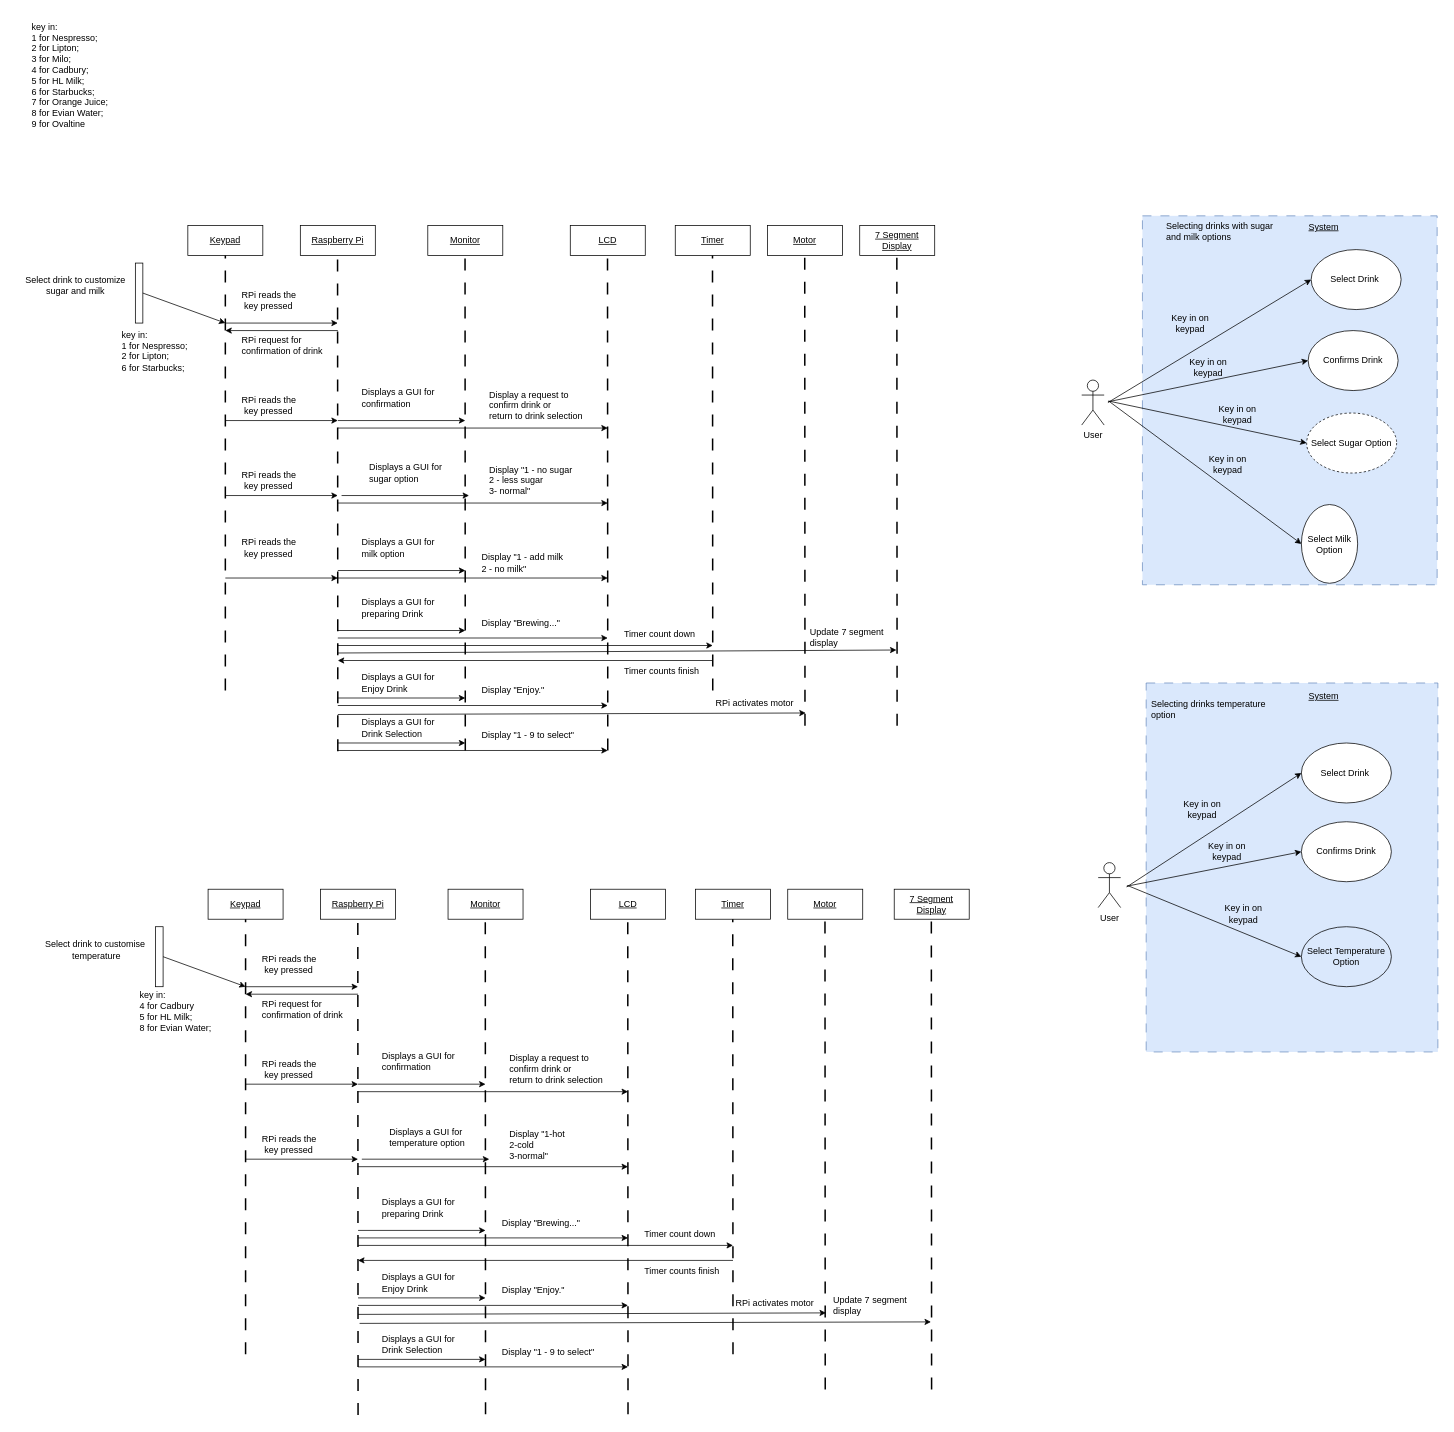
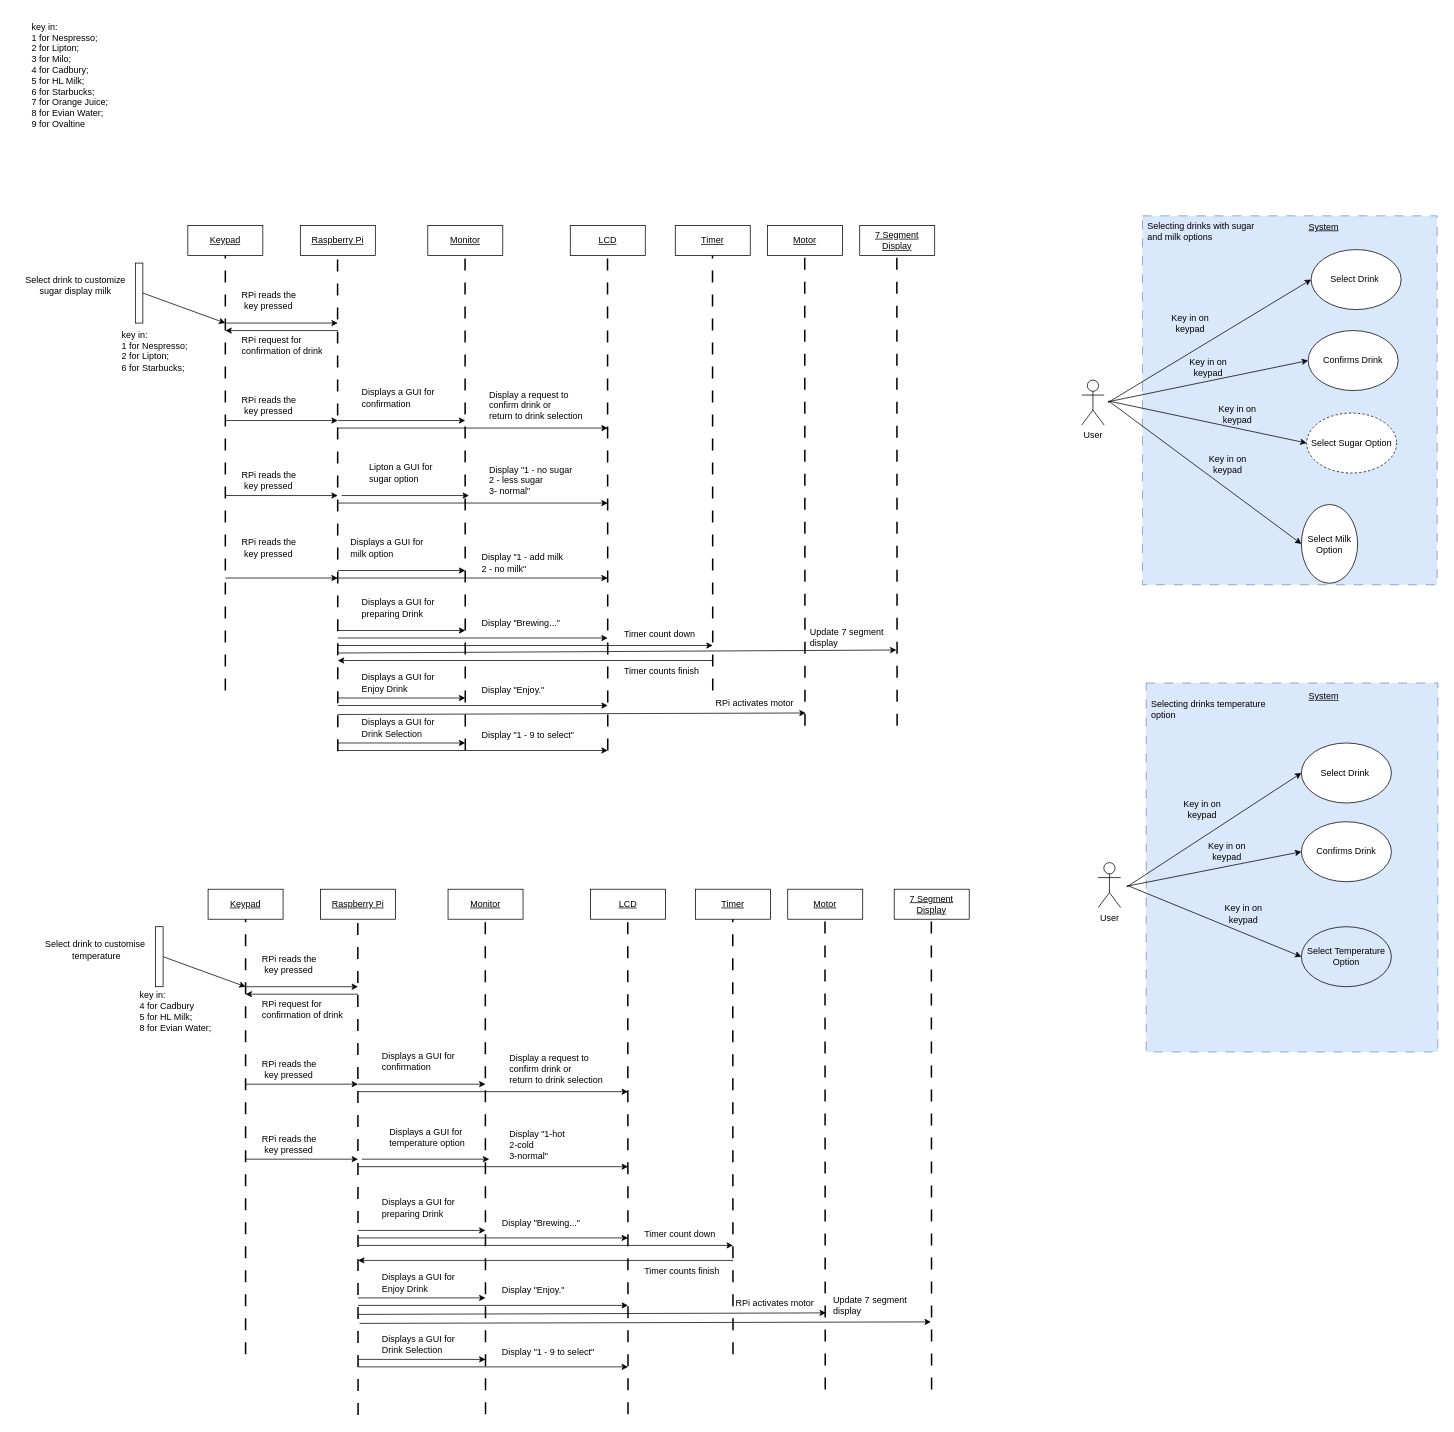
(1224, 231) -> (1205, 231)
(76, 285) -> (76, 285)
(409, 473) -> (405, 473)
(405, 548) -> (394, 548)
